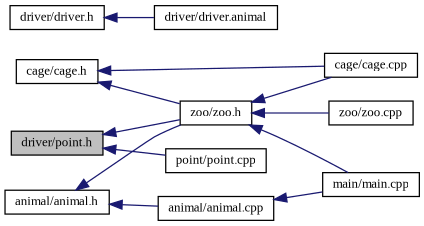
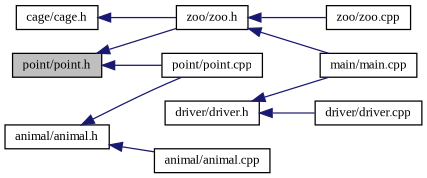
(216, 18) -> (369, 113)
(371, 65) -> none
(57, 143) -> (57, 65)
(121, 159) -> (137, 97)
(304, 195) -> (297, 87)
